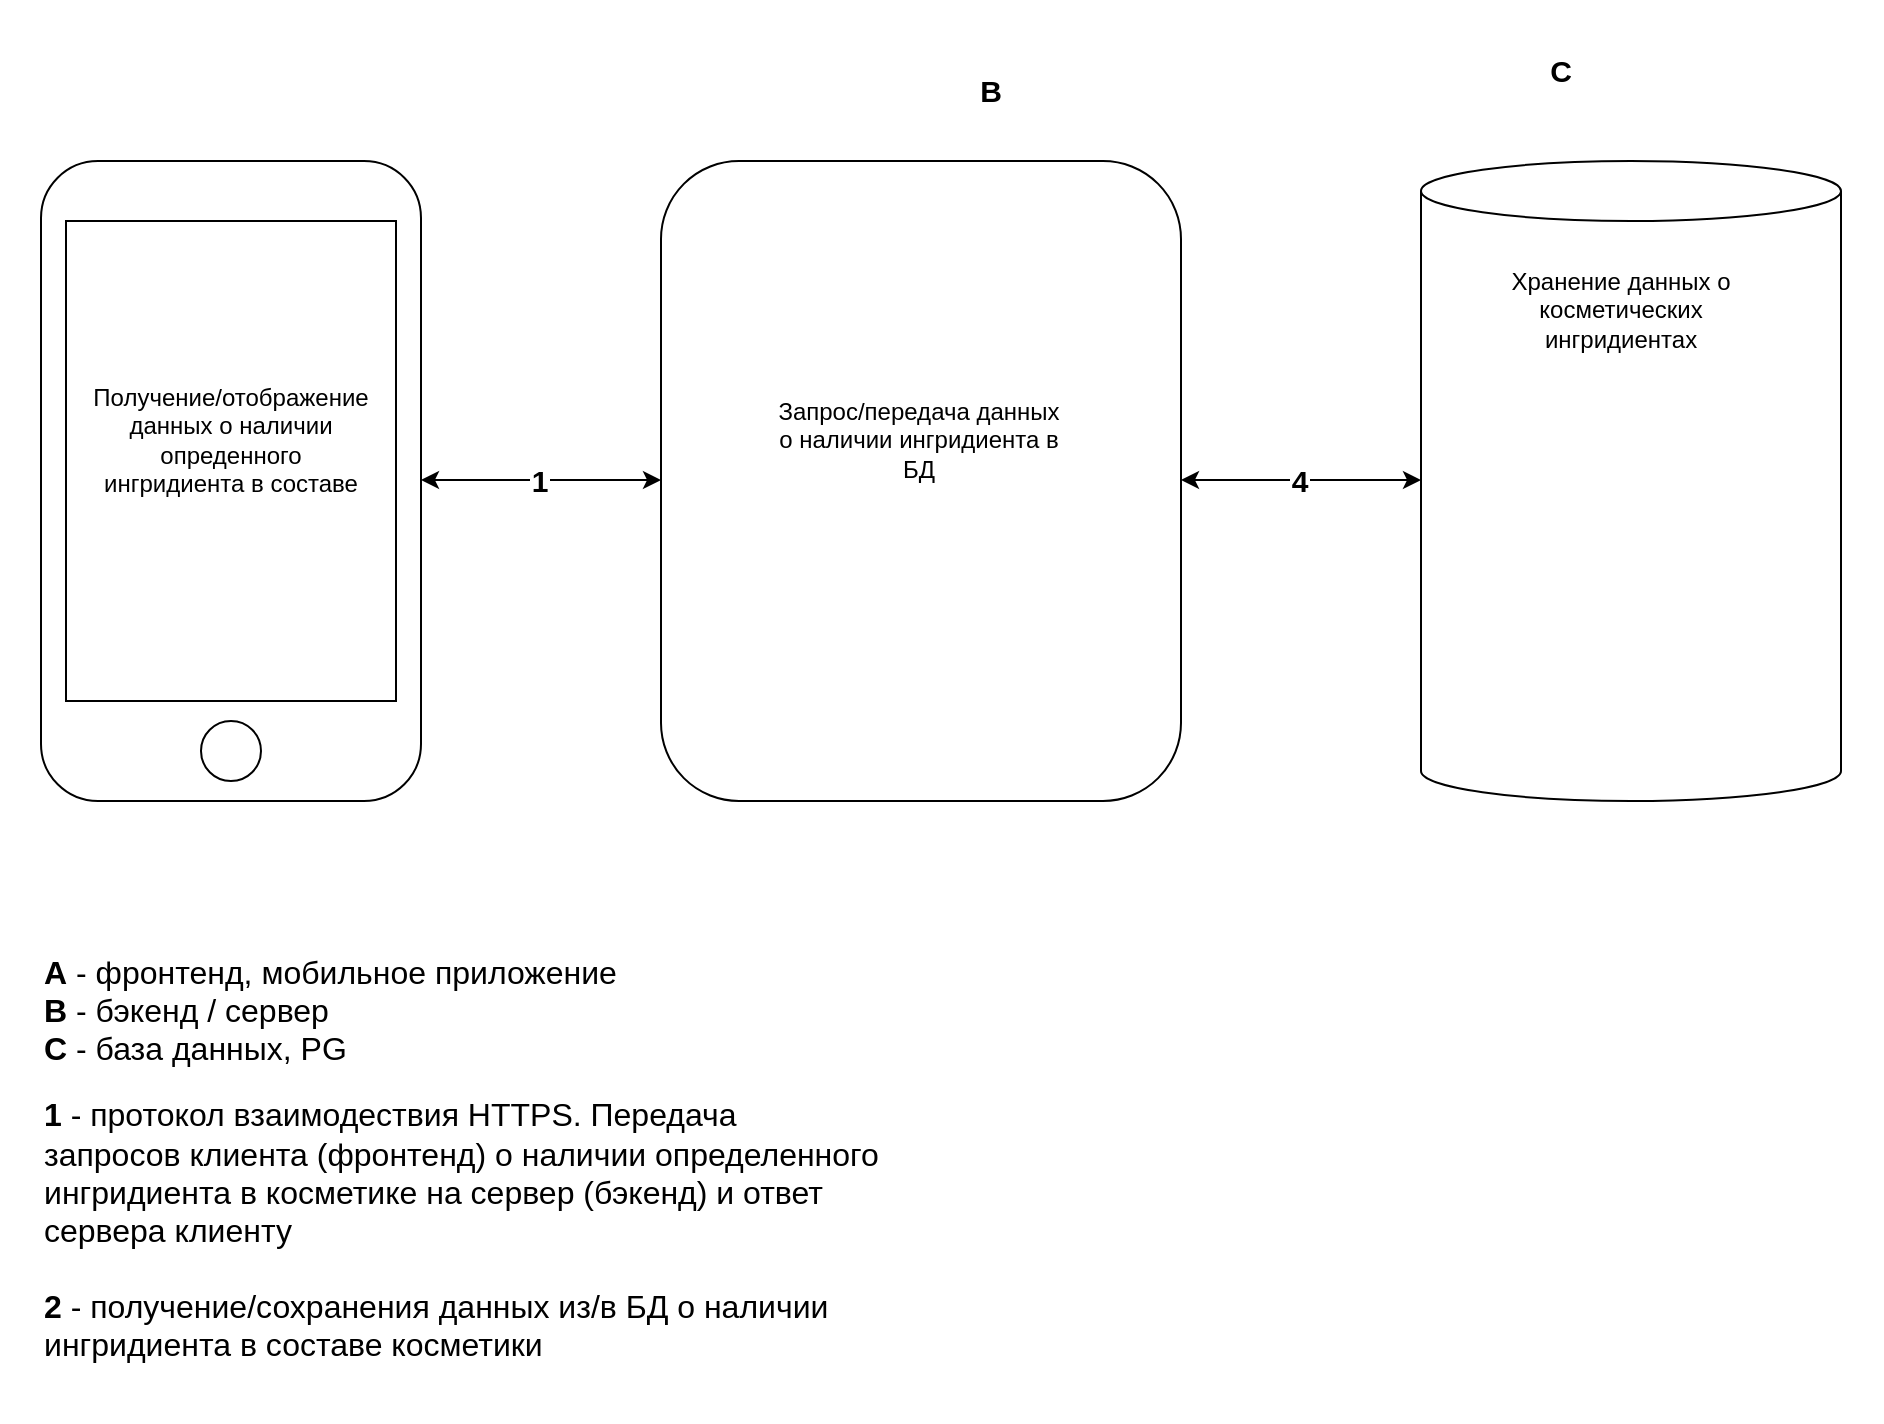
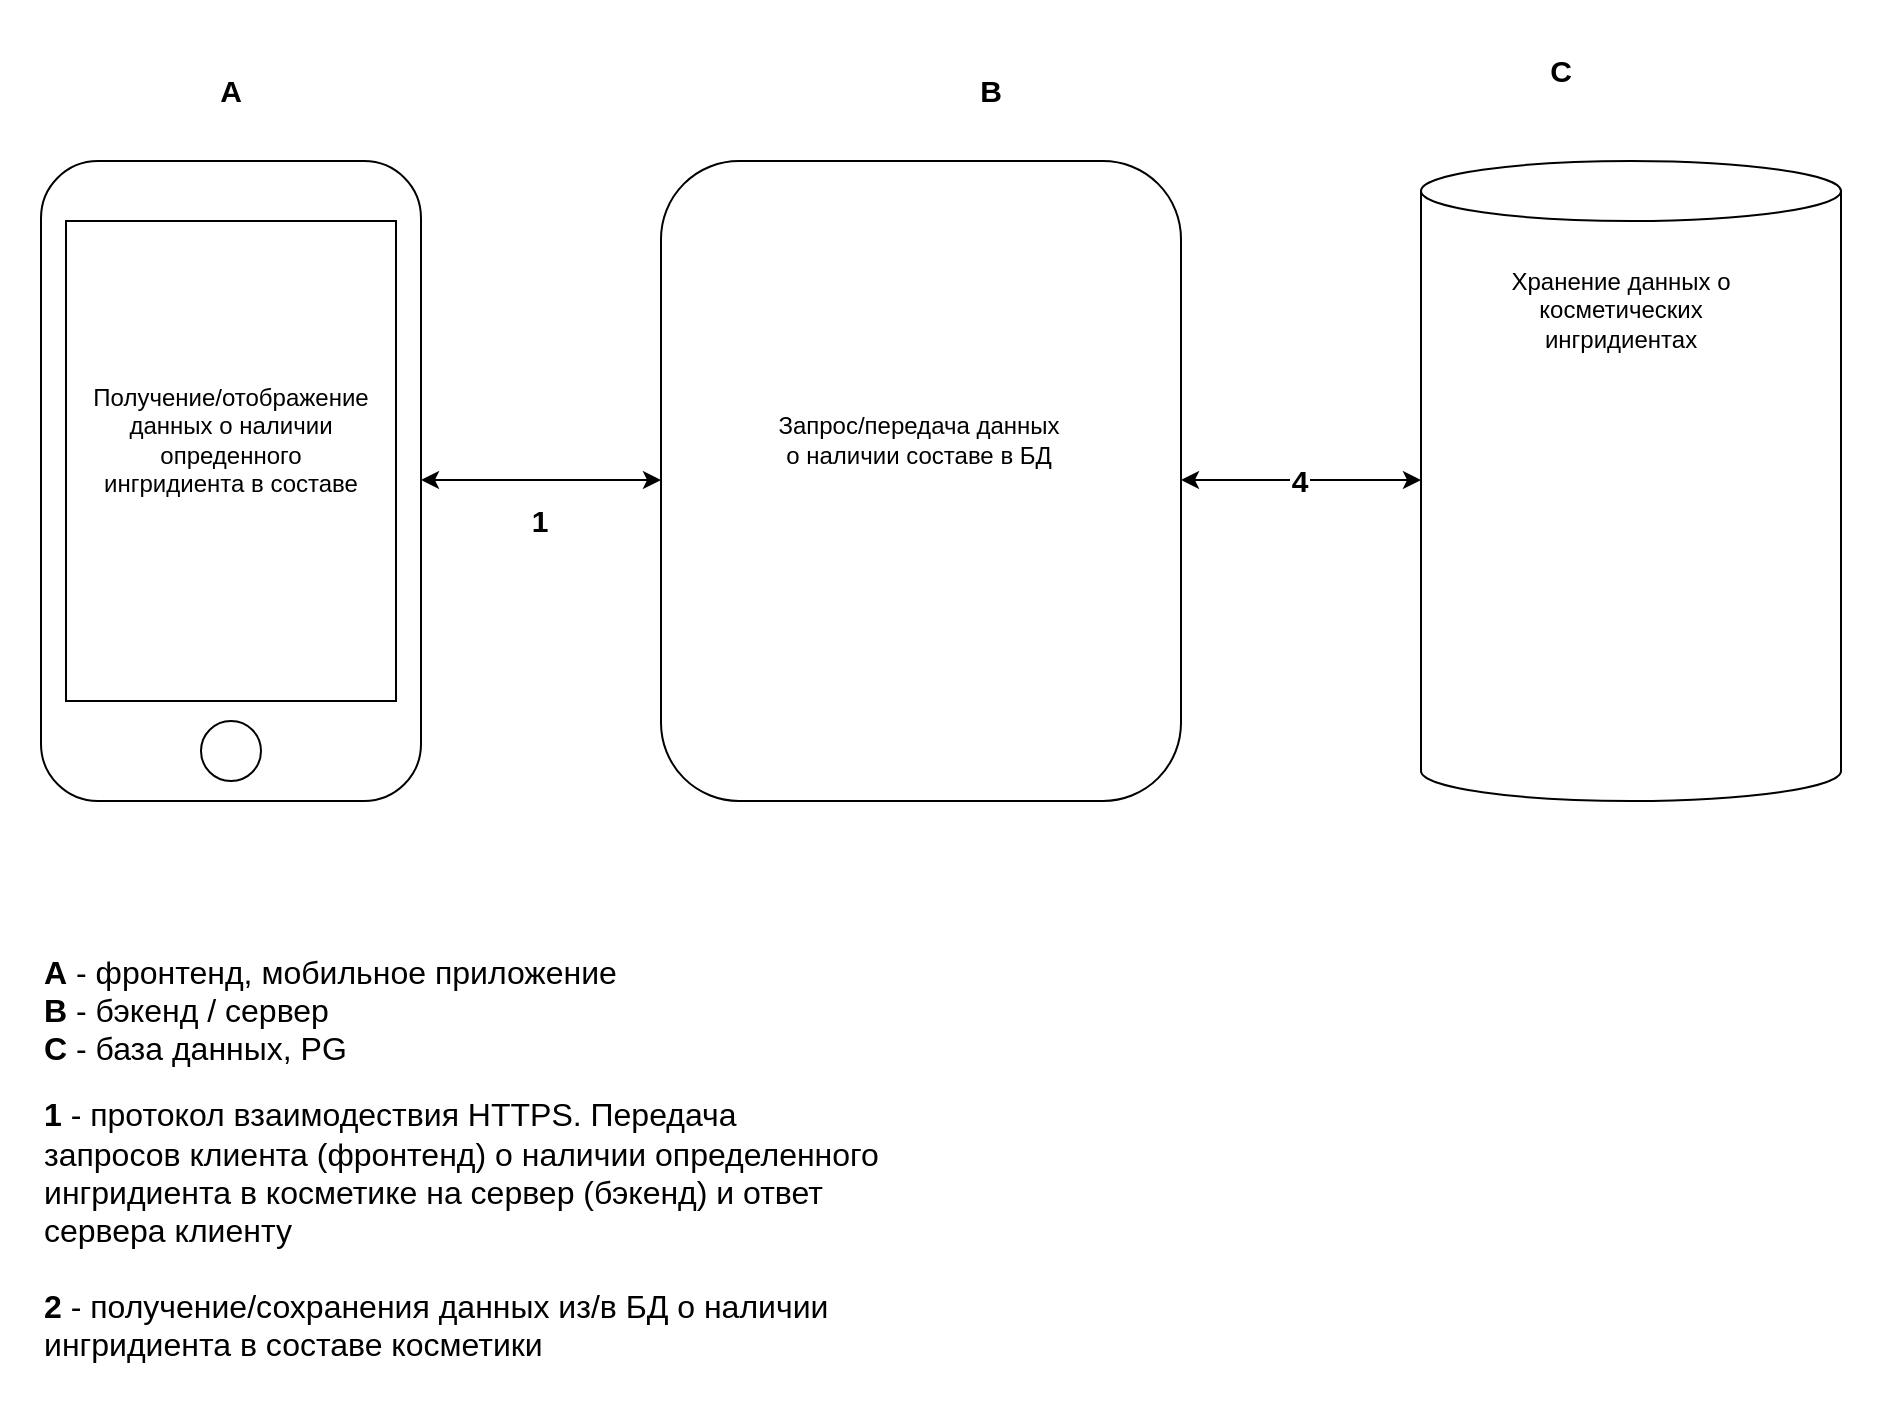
none -> (231, 91)
(920, 441) -> (920, 441)
(541, 481) -> (541, 521)
